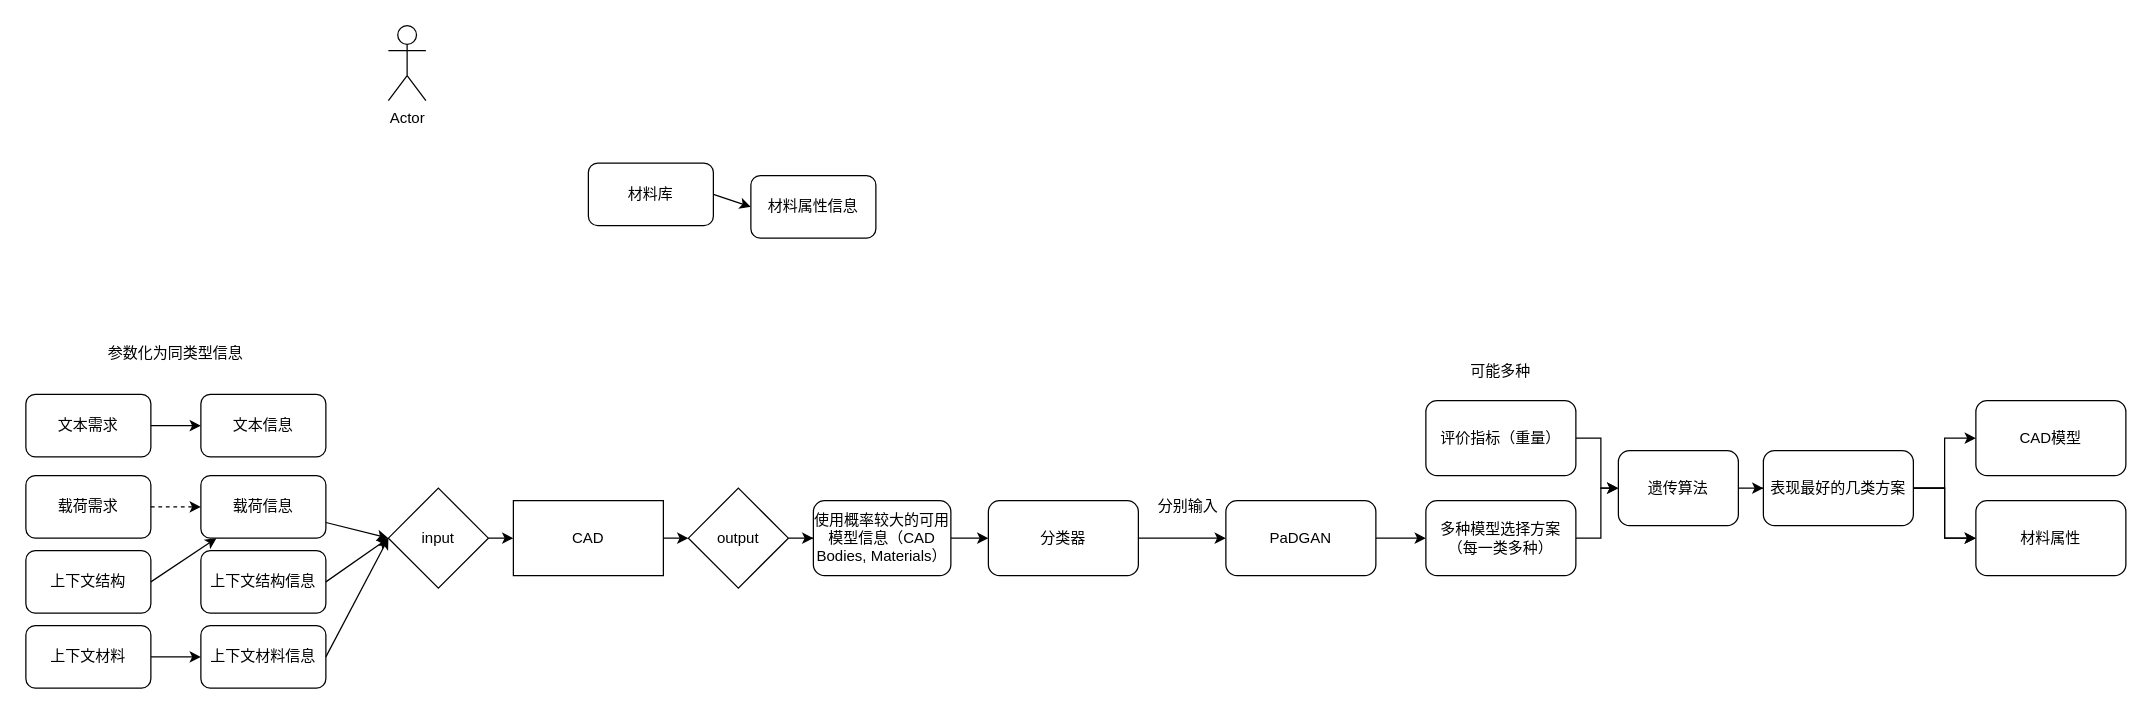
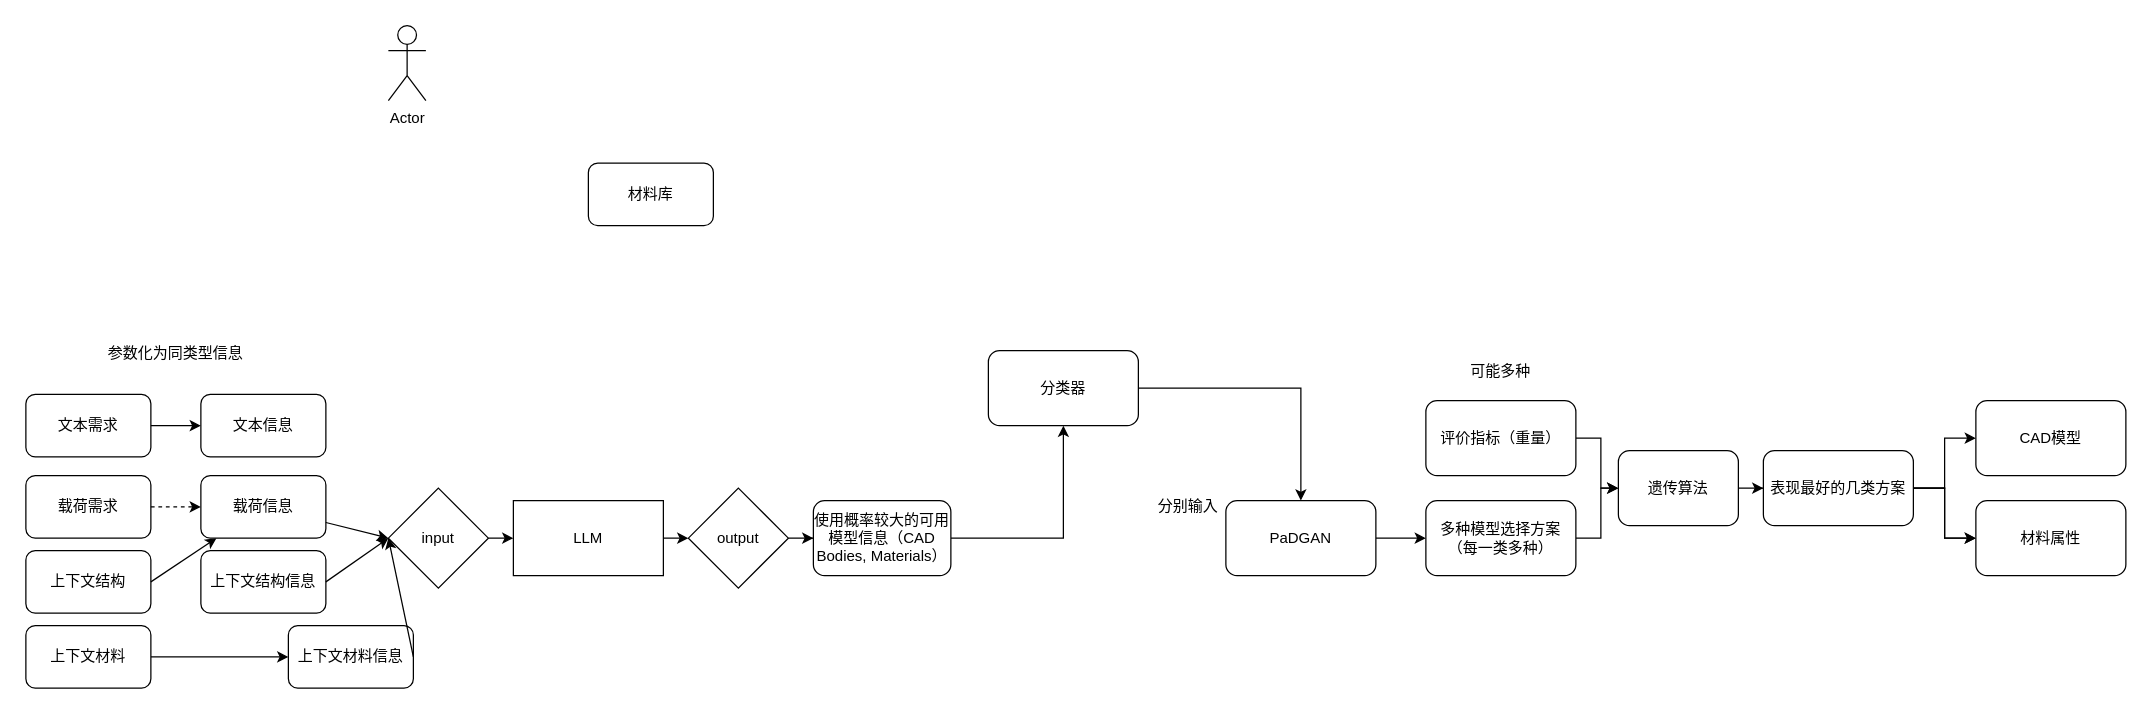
(728, 199) -> none
(813, 207) -> none
(588, 538) -> (588, 538)
(1063, 538) -> (1063, 388)
(263, 657) -> (351, 657)
